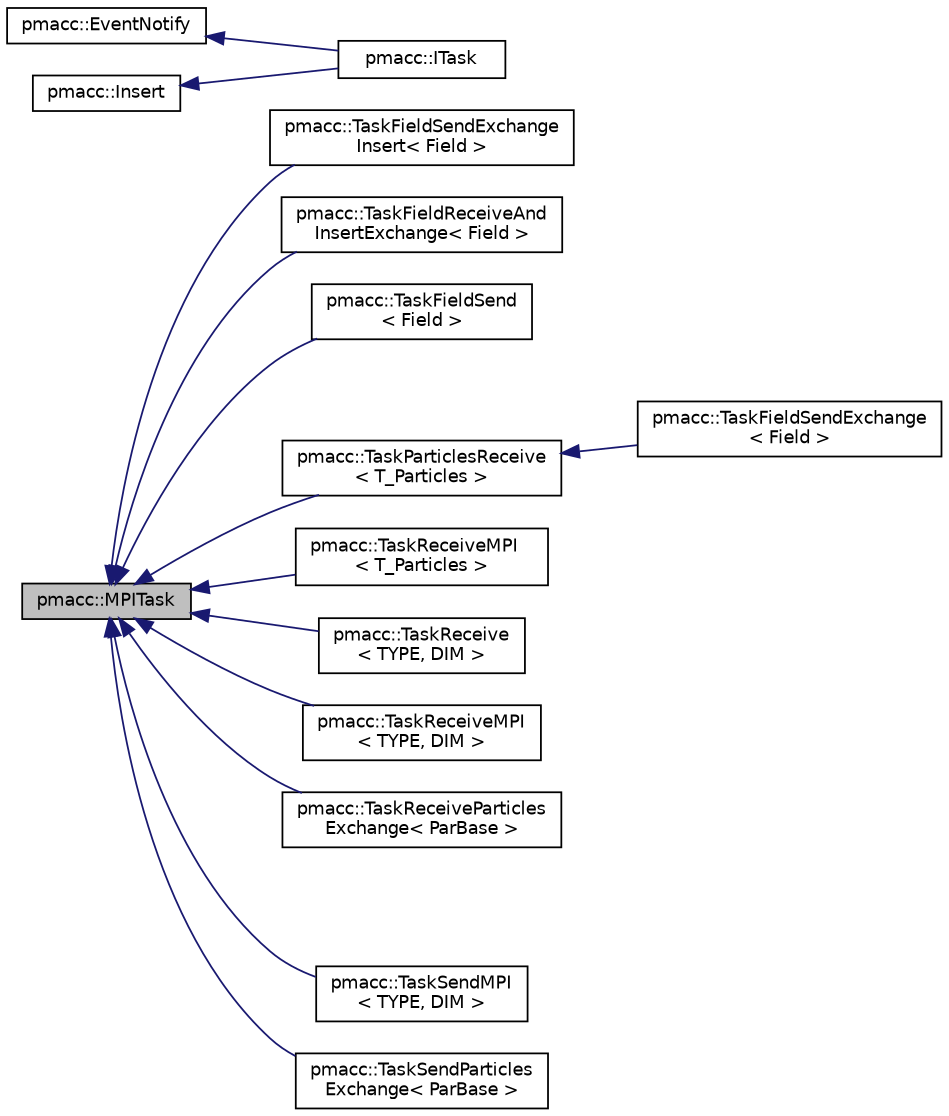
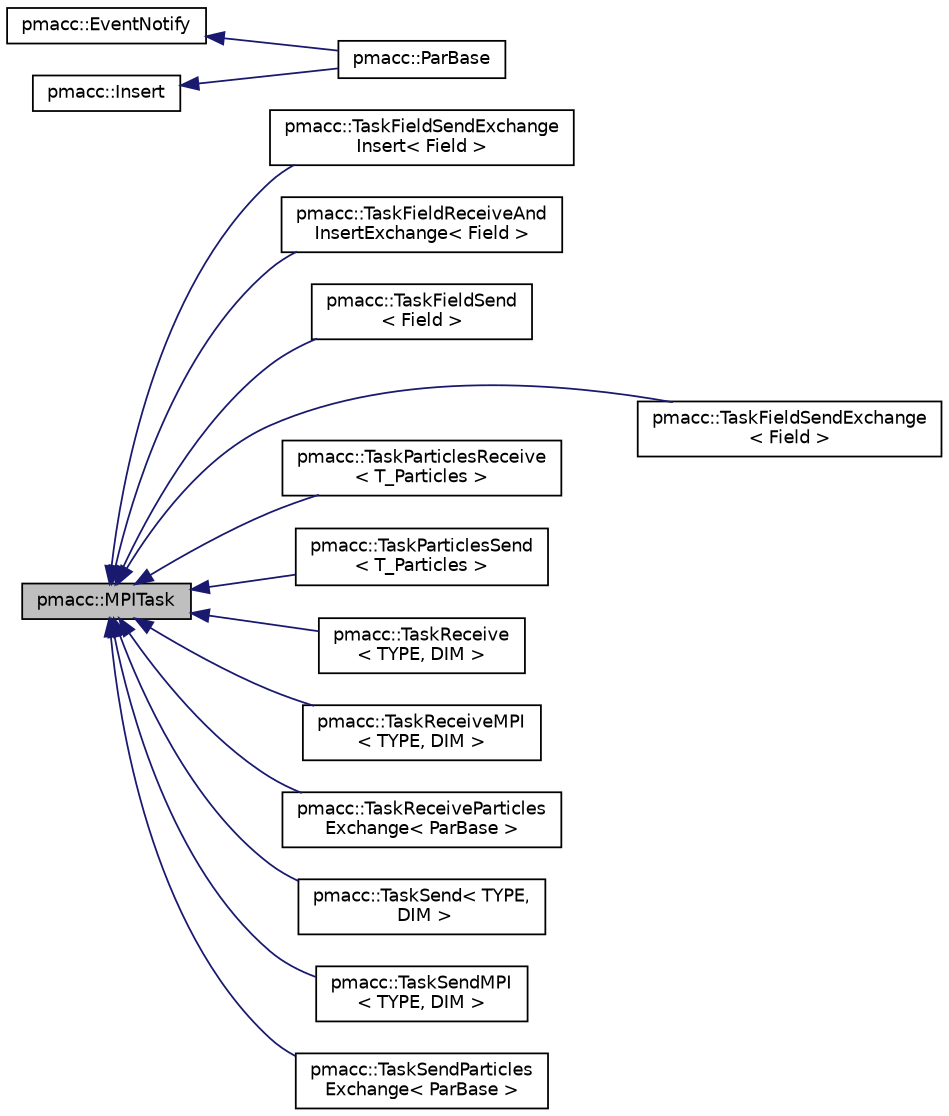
(422, 60) -> (422, 60)
(608, 448) -> (367, 396)
(422, 557) -> (422, 557)
none -> (422, 907)
